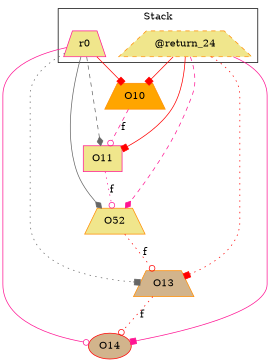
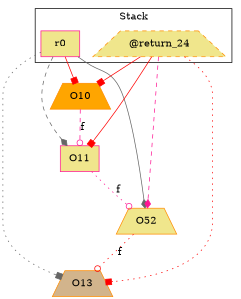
(85, 44) -> (60, 44)
(110, 346) -> none
